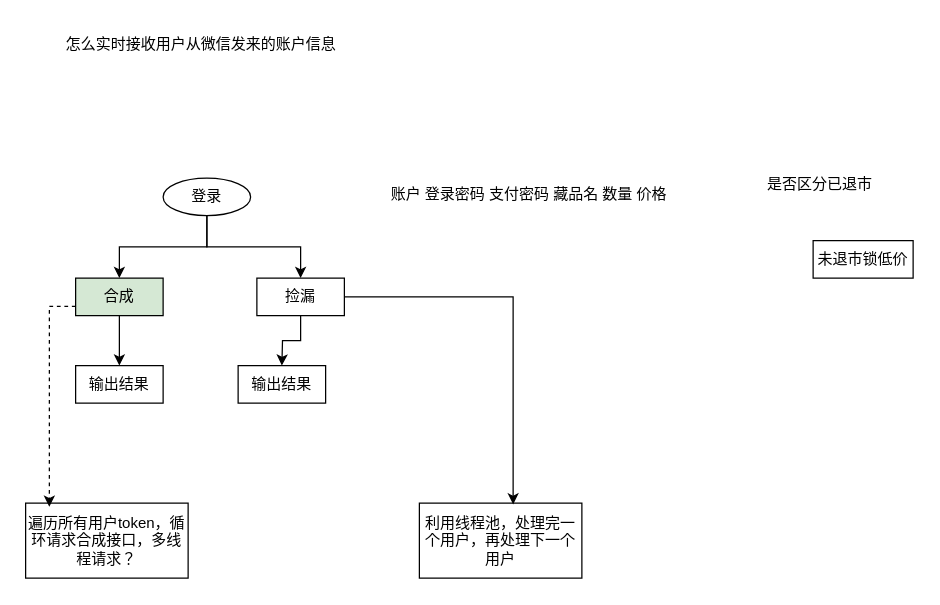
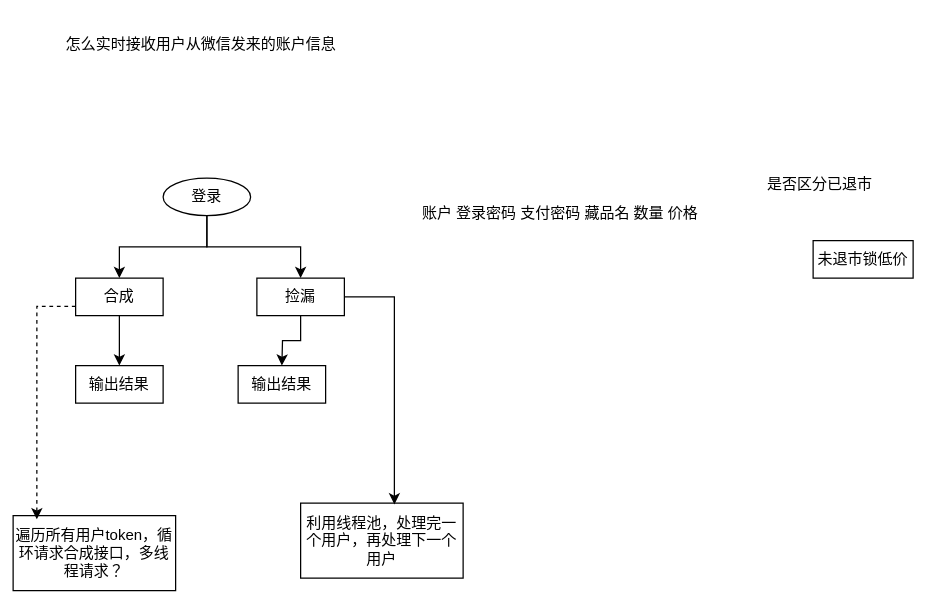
(531, 194) -> (562, 213)
(119, 297) -> (119, 297)
(107, 541) -> (94, 553)
(501, 541) -> (382, 541)
